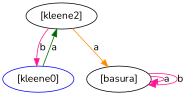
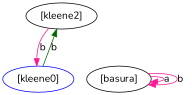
(88, 45) -> none
(54, 48) -> (54, 48)
